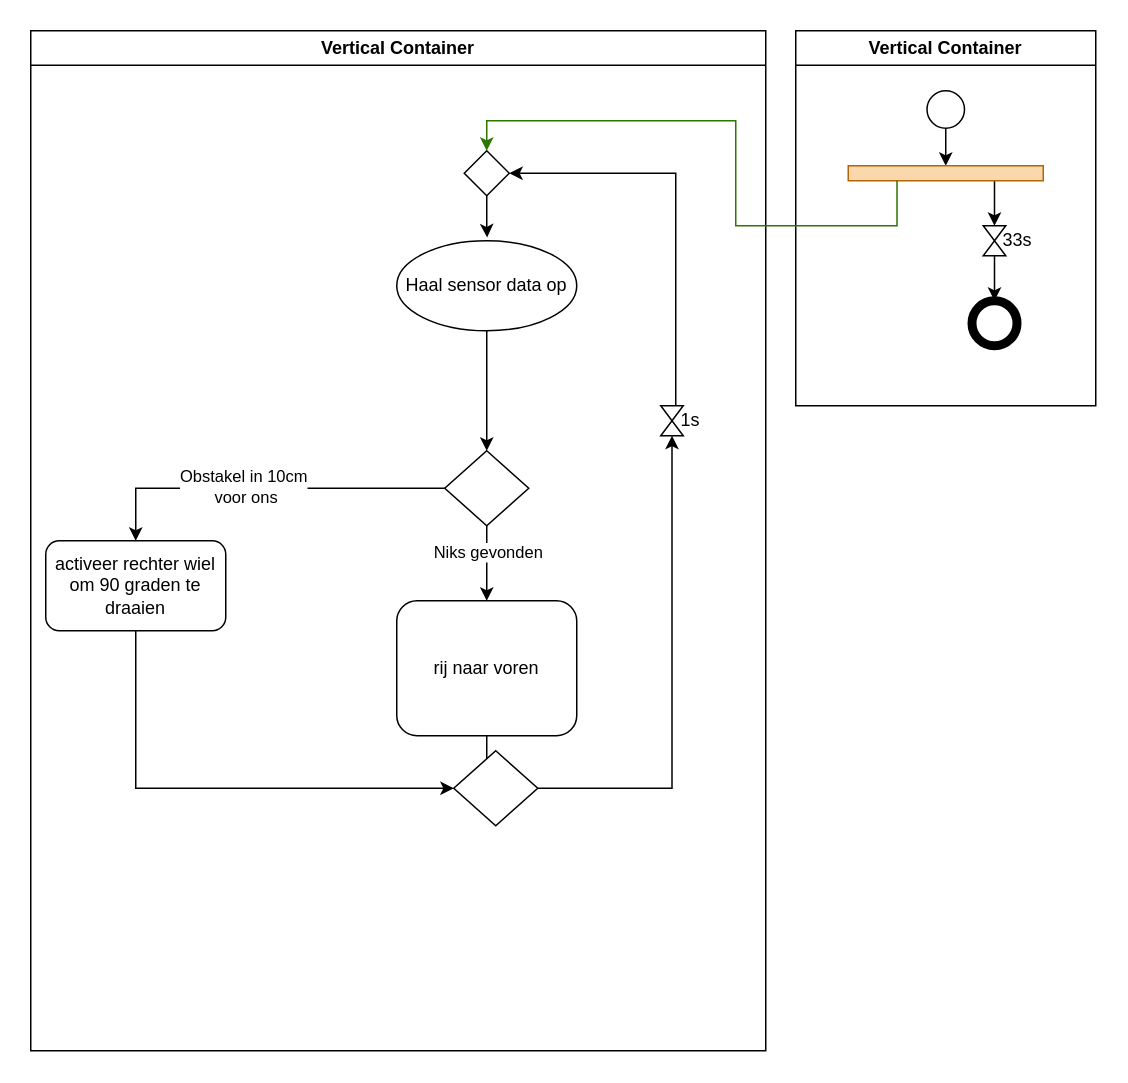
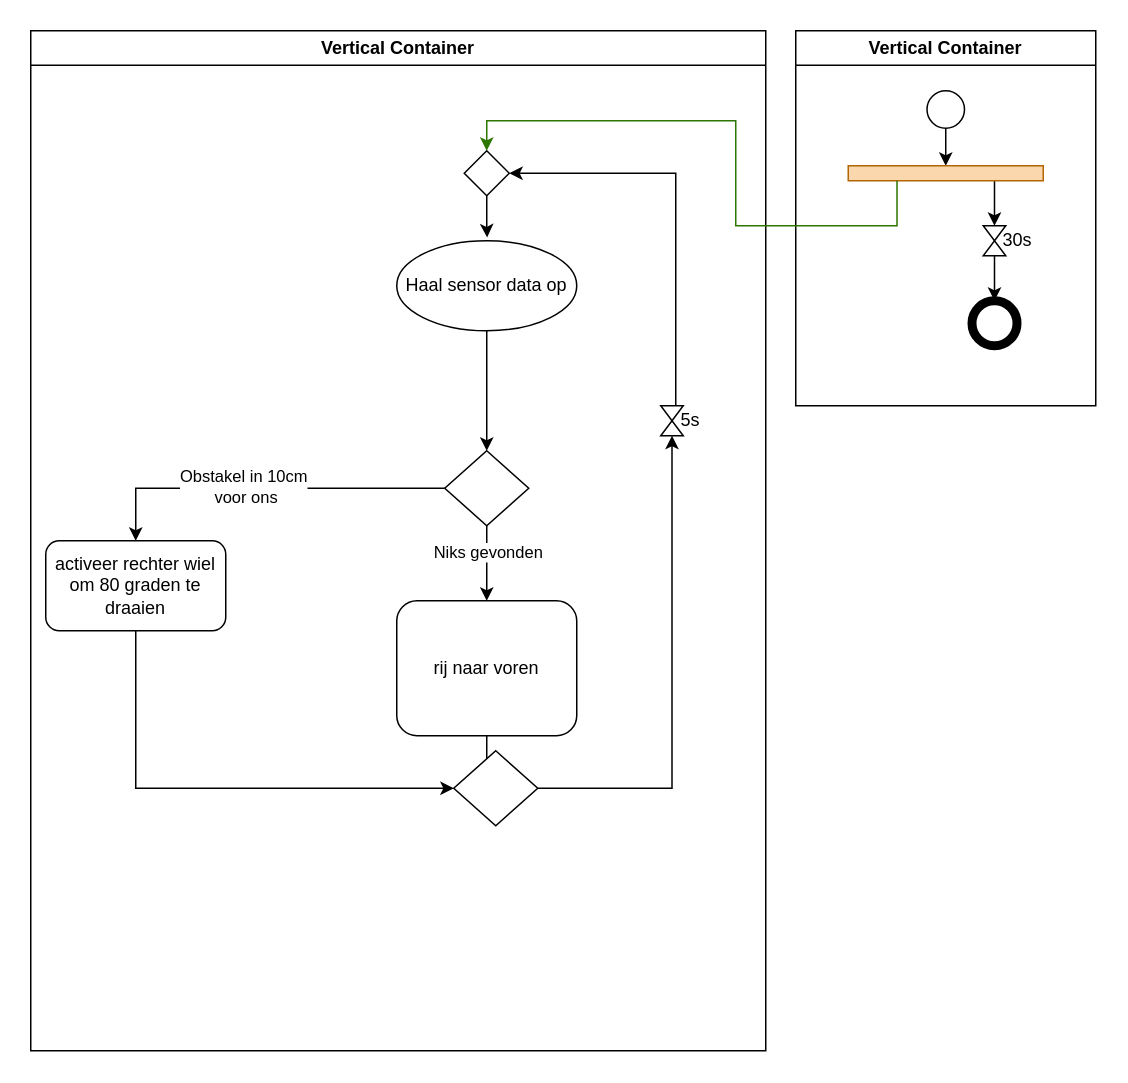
(1018, 241) -> (1018, 241)
(691, 421) -> (691, 421)
(136, 586) -> (136, 586)
